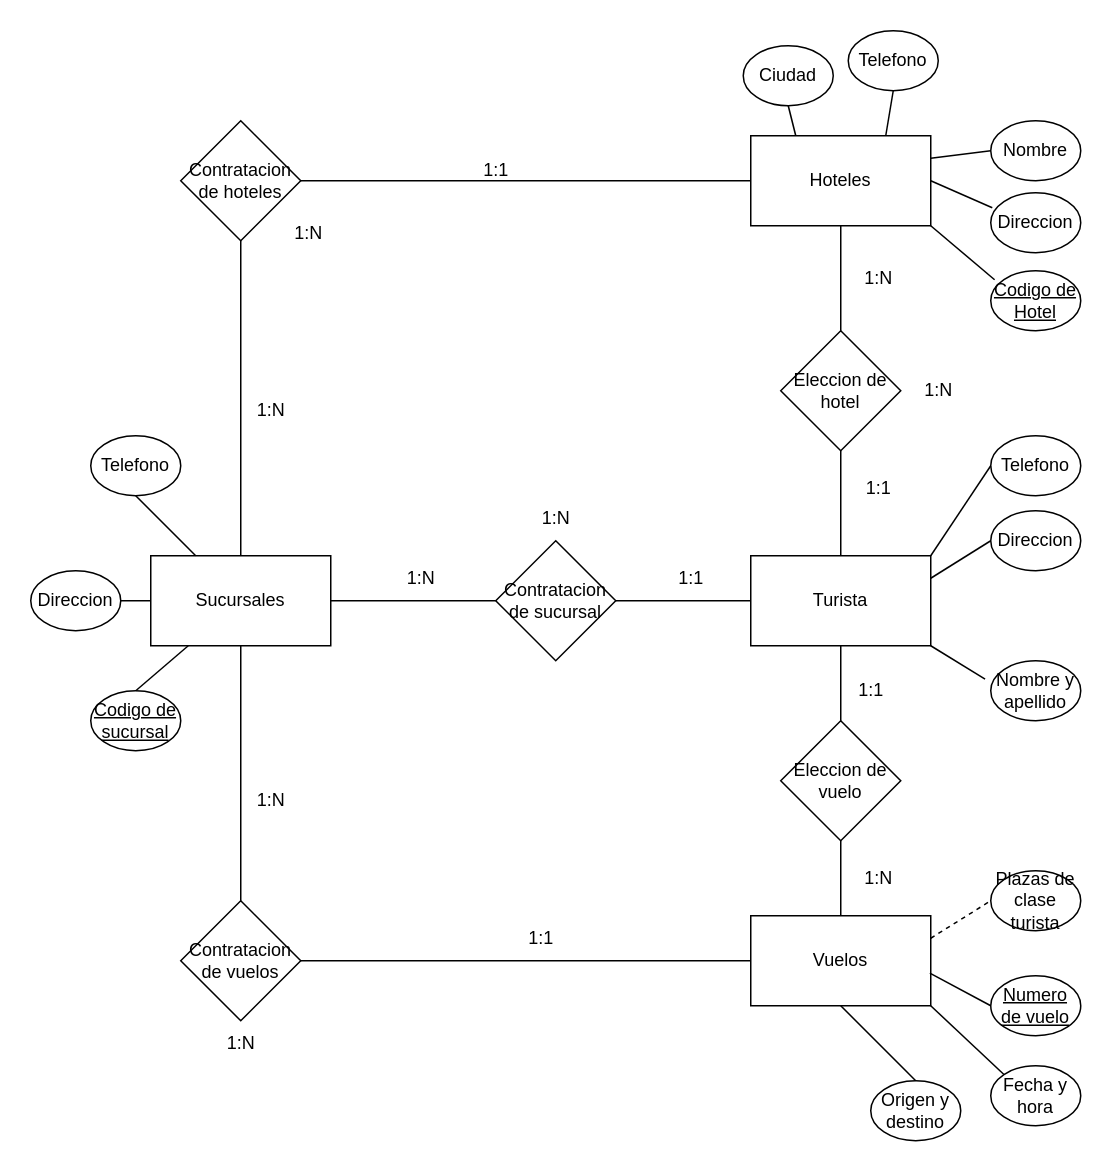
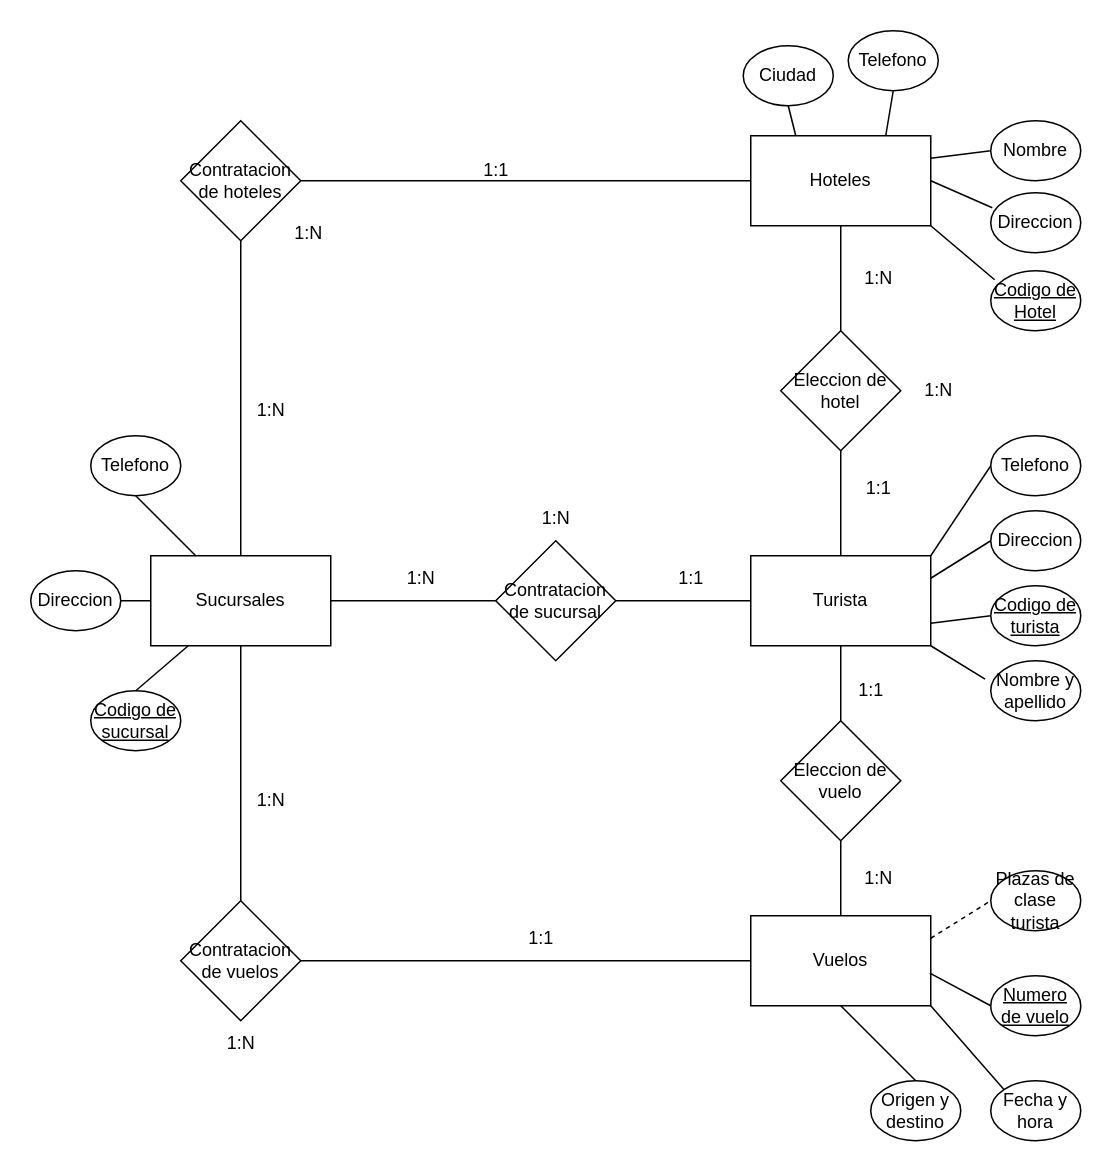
none -> (1036, 616)
none -> (961, 620)
(1036, 1096) -> (1036, 1111)
